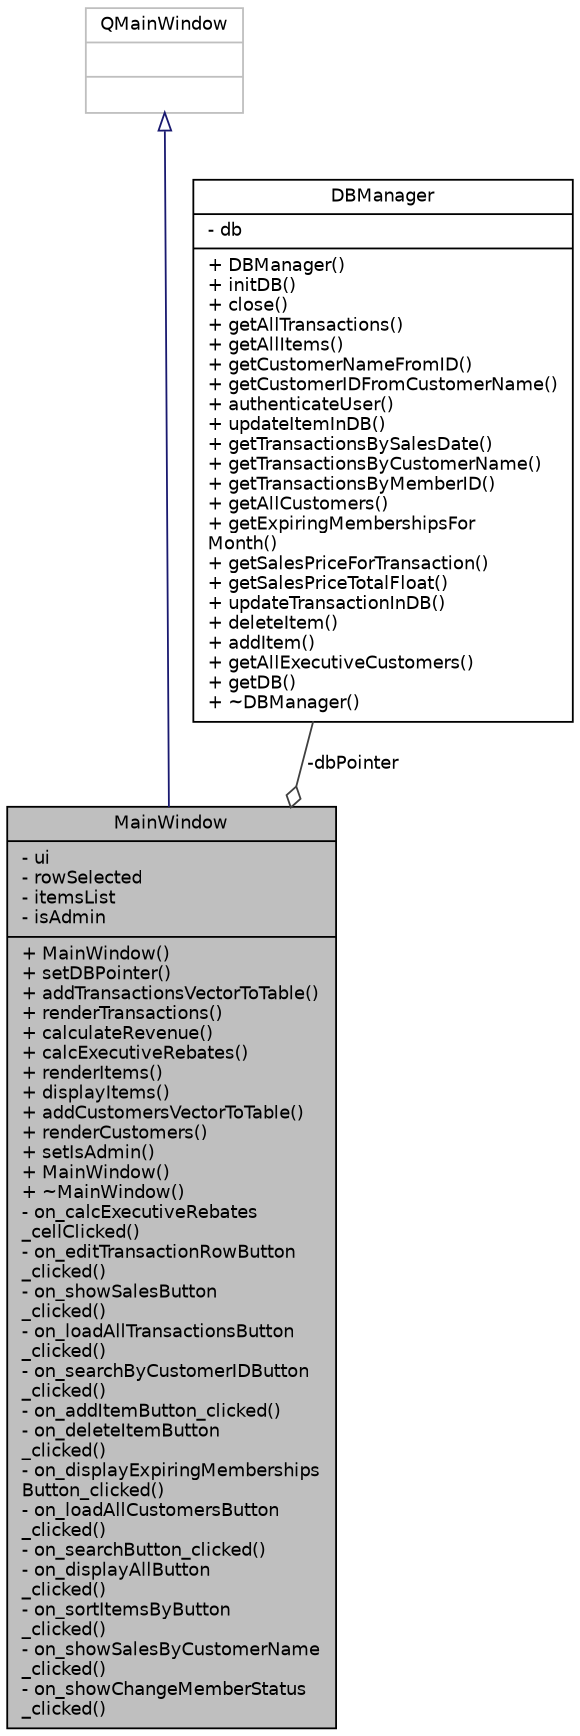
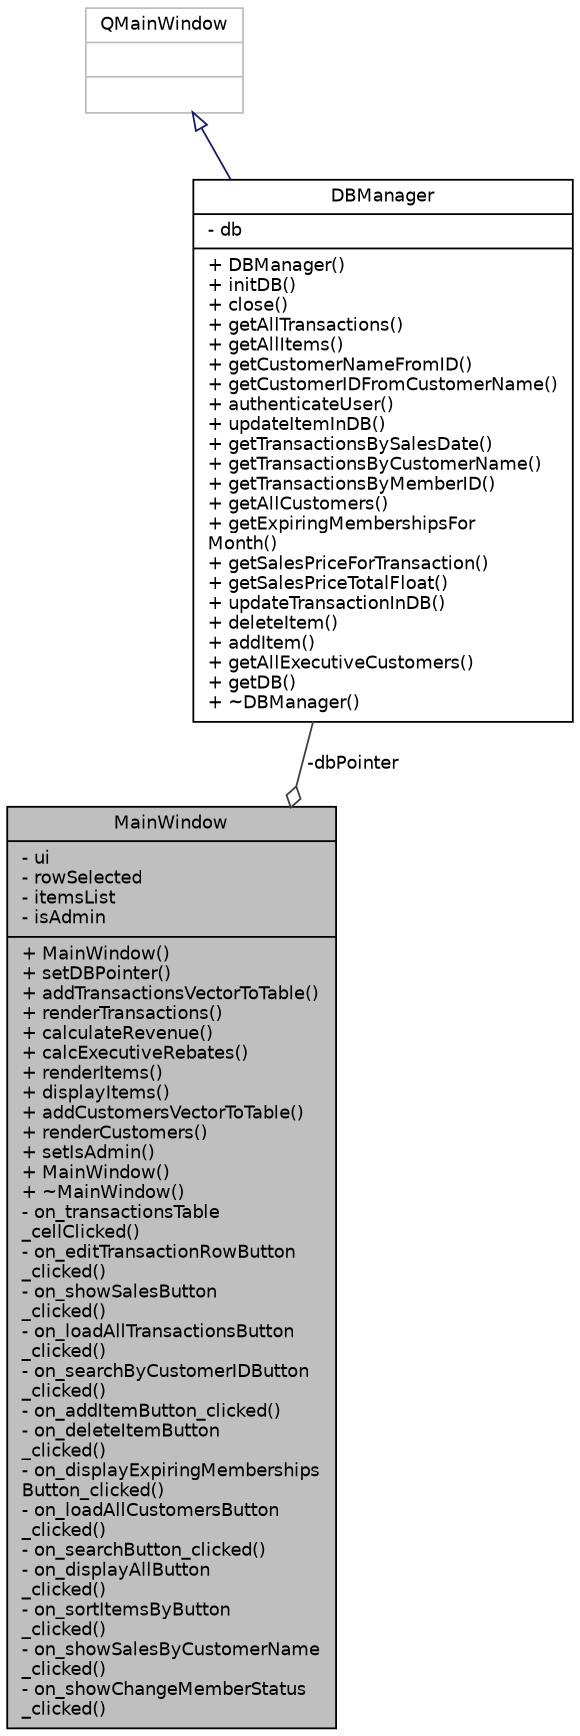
(167, 469) -> (216, 154)
(140, 1212) -> (121, 1212)
